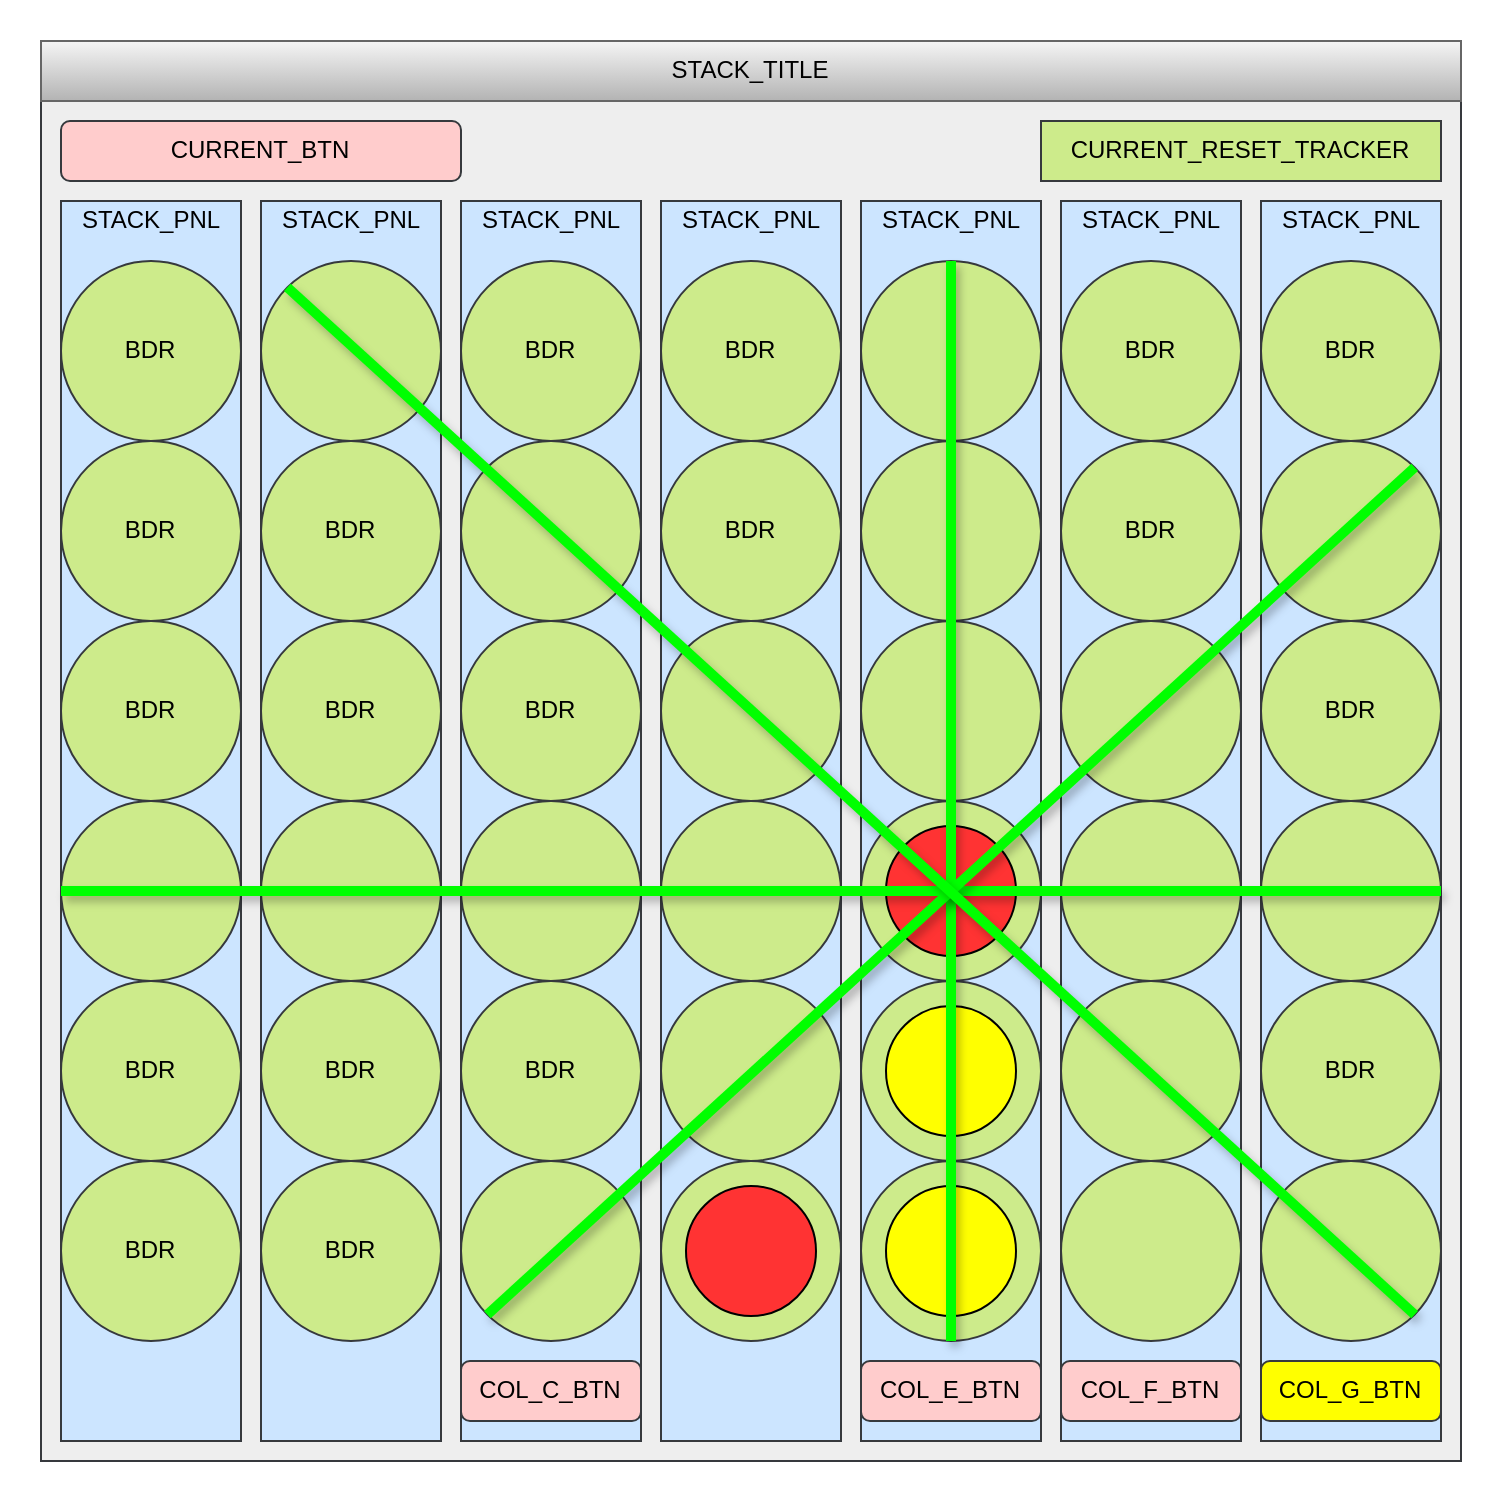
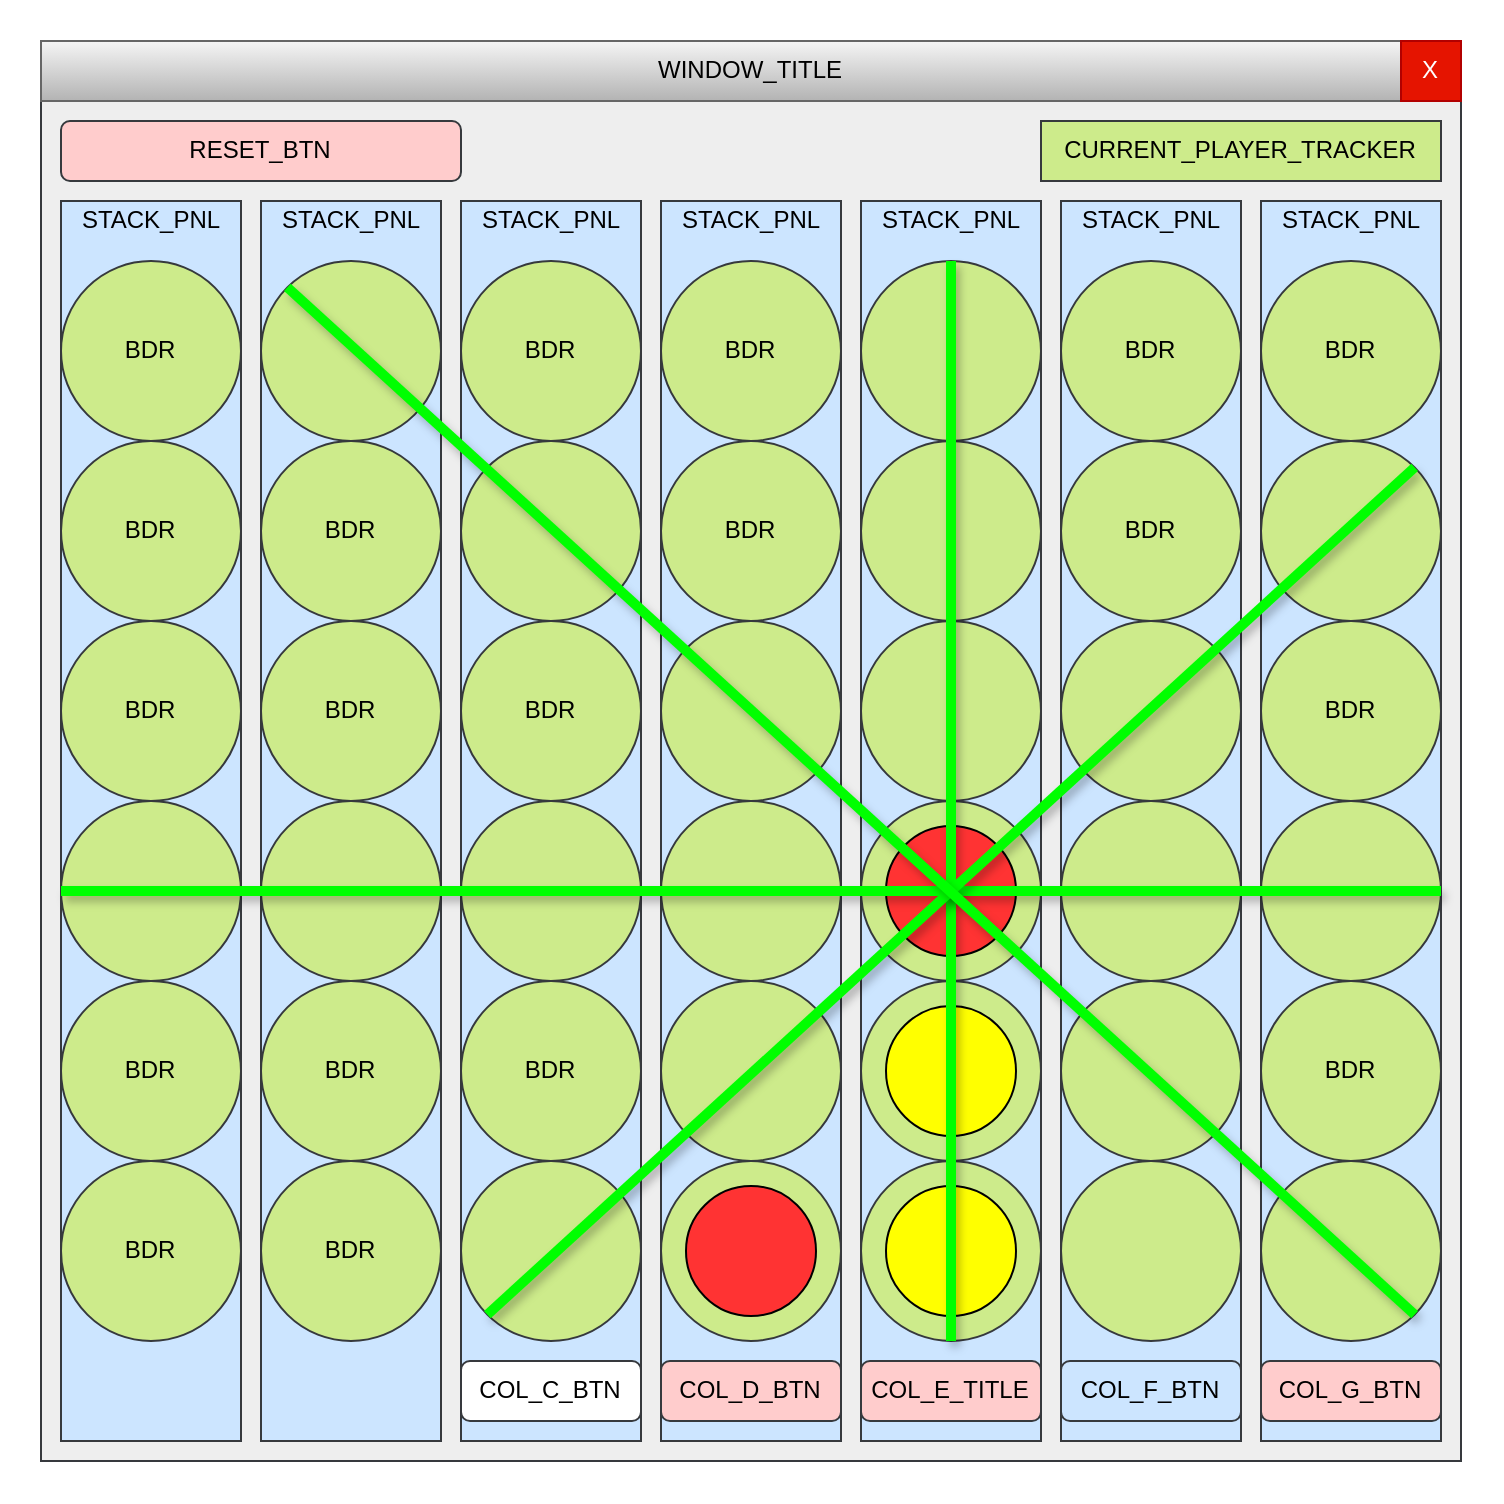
(751, 71) -> (751, 71)
none -> (1431, 71)
(261, 151) -> (261, 151)
(1241, 151) -> (1241, 151)
(551, 1391) -> (551, 1391)
none -> (751, 1391)
(951, 1391) -> (951, 1391)
(1151, 1391) -> (1151, 1391)
(1351, 1391) -> (1351, 1391)
